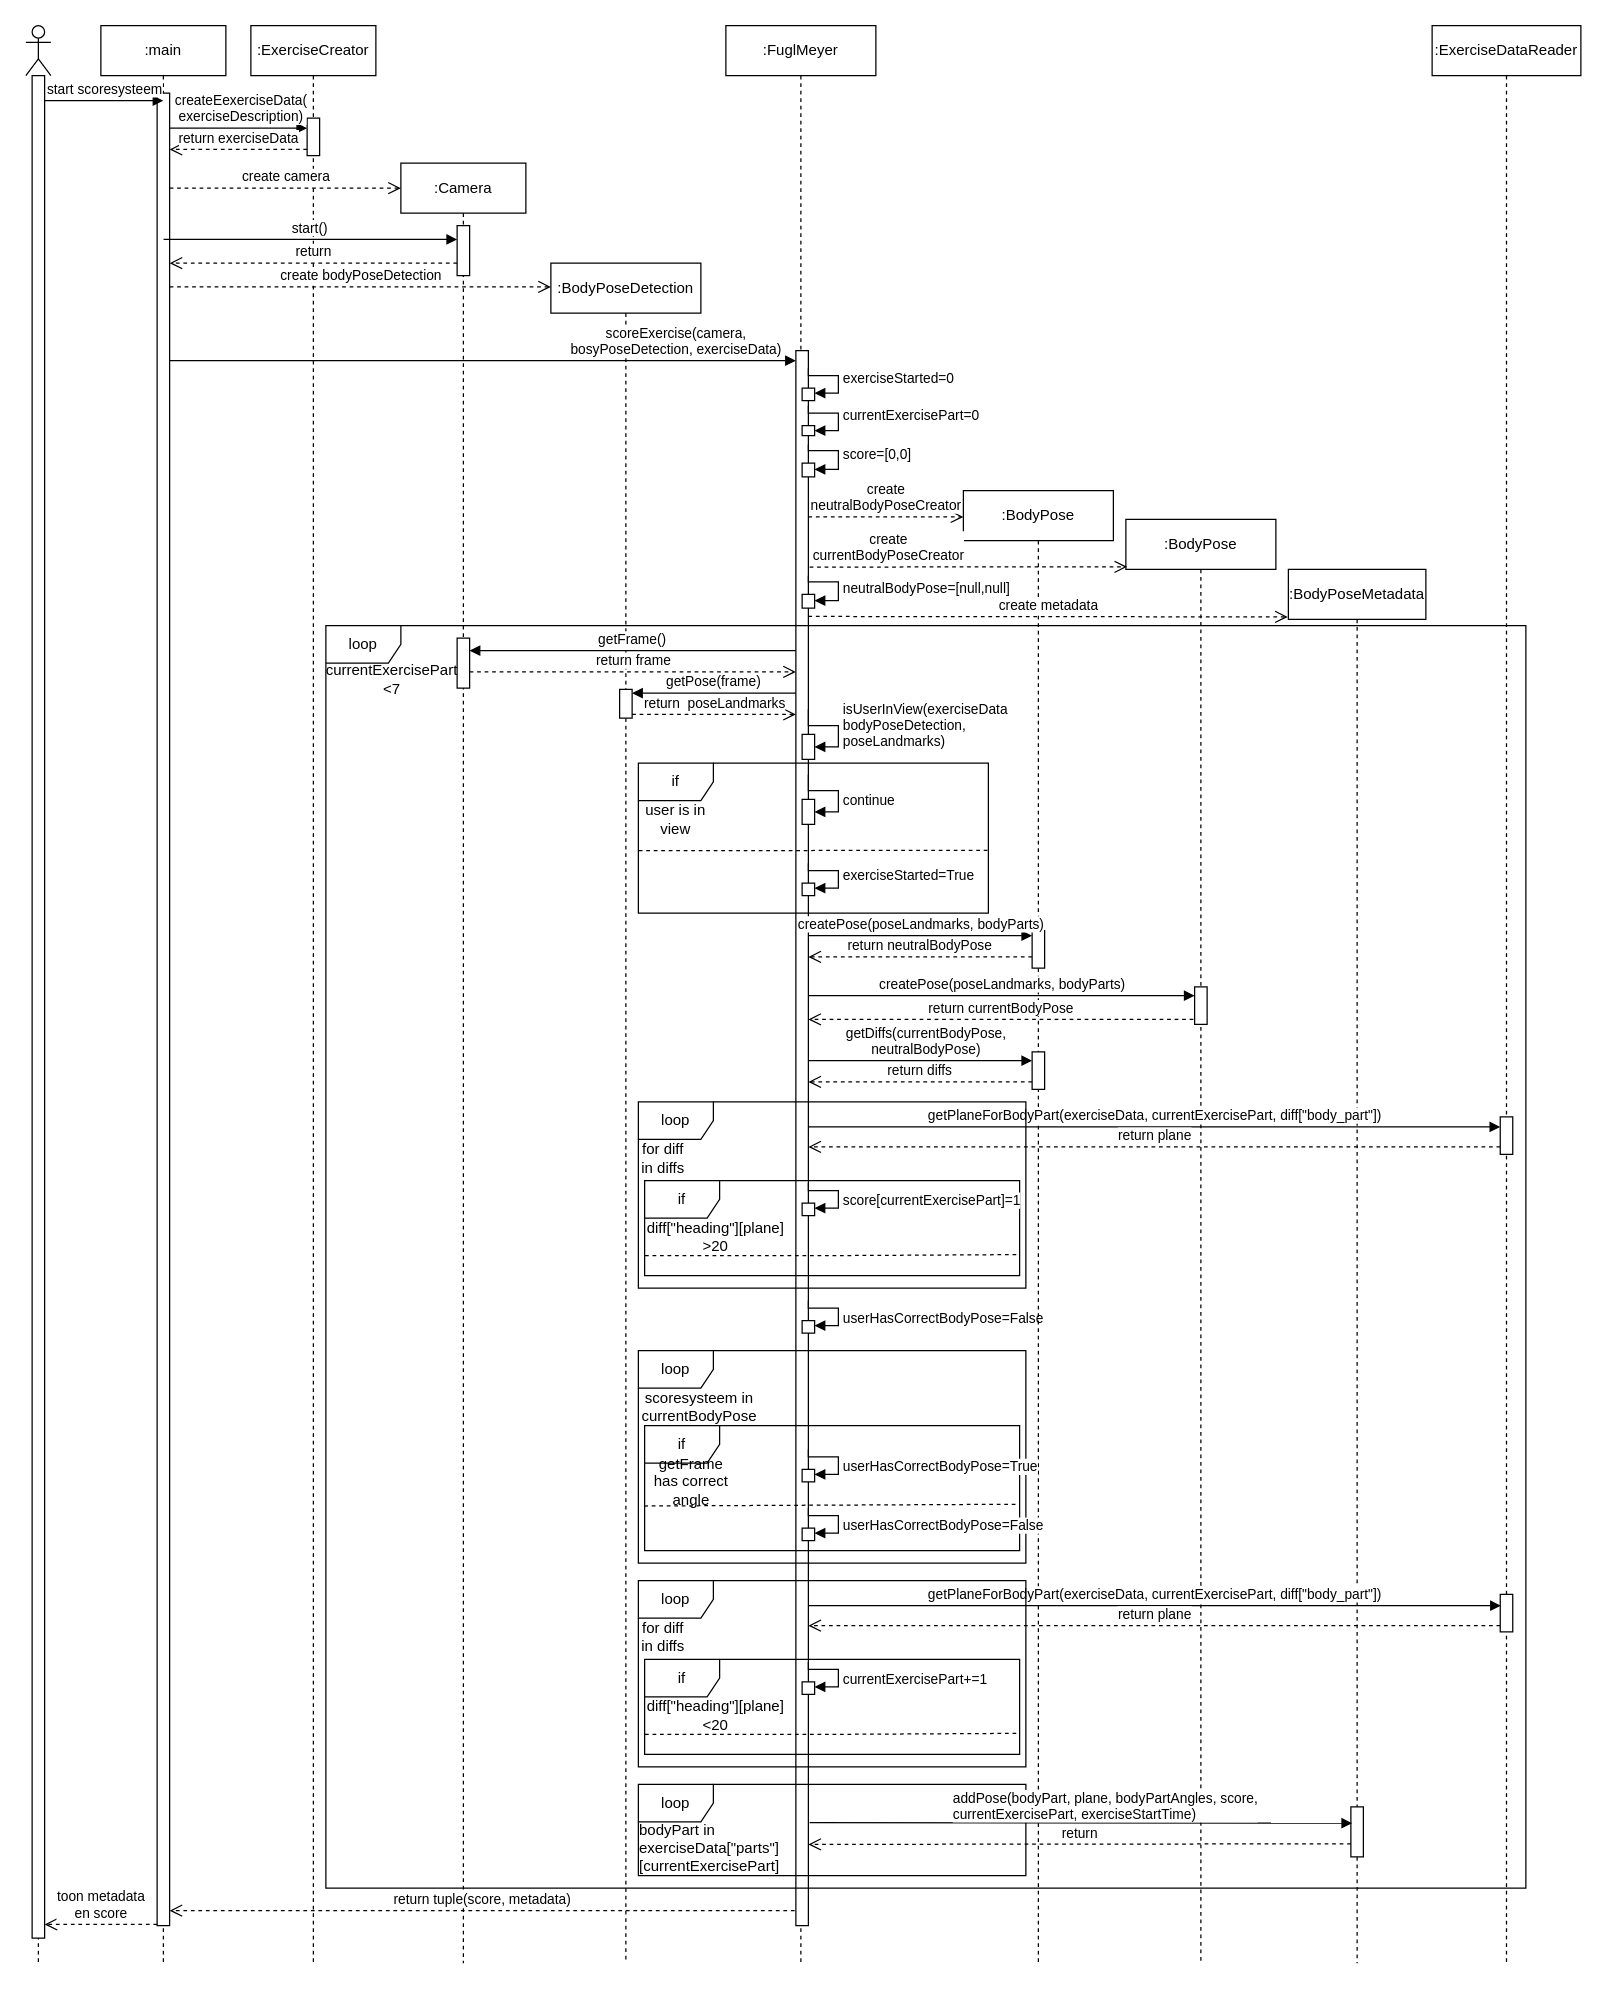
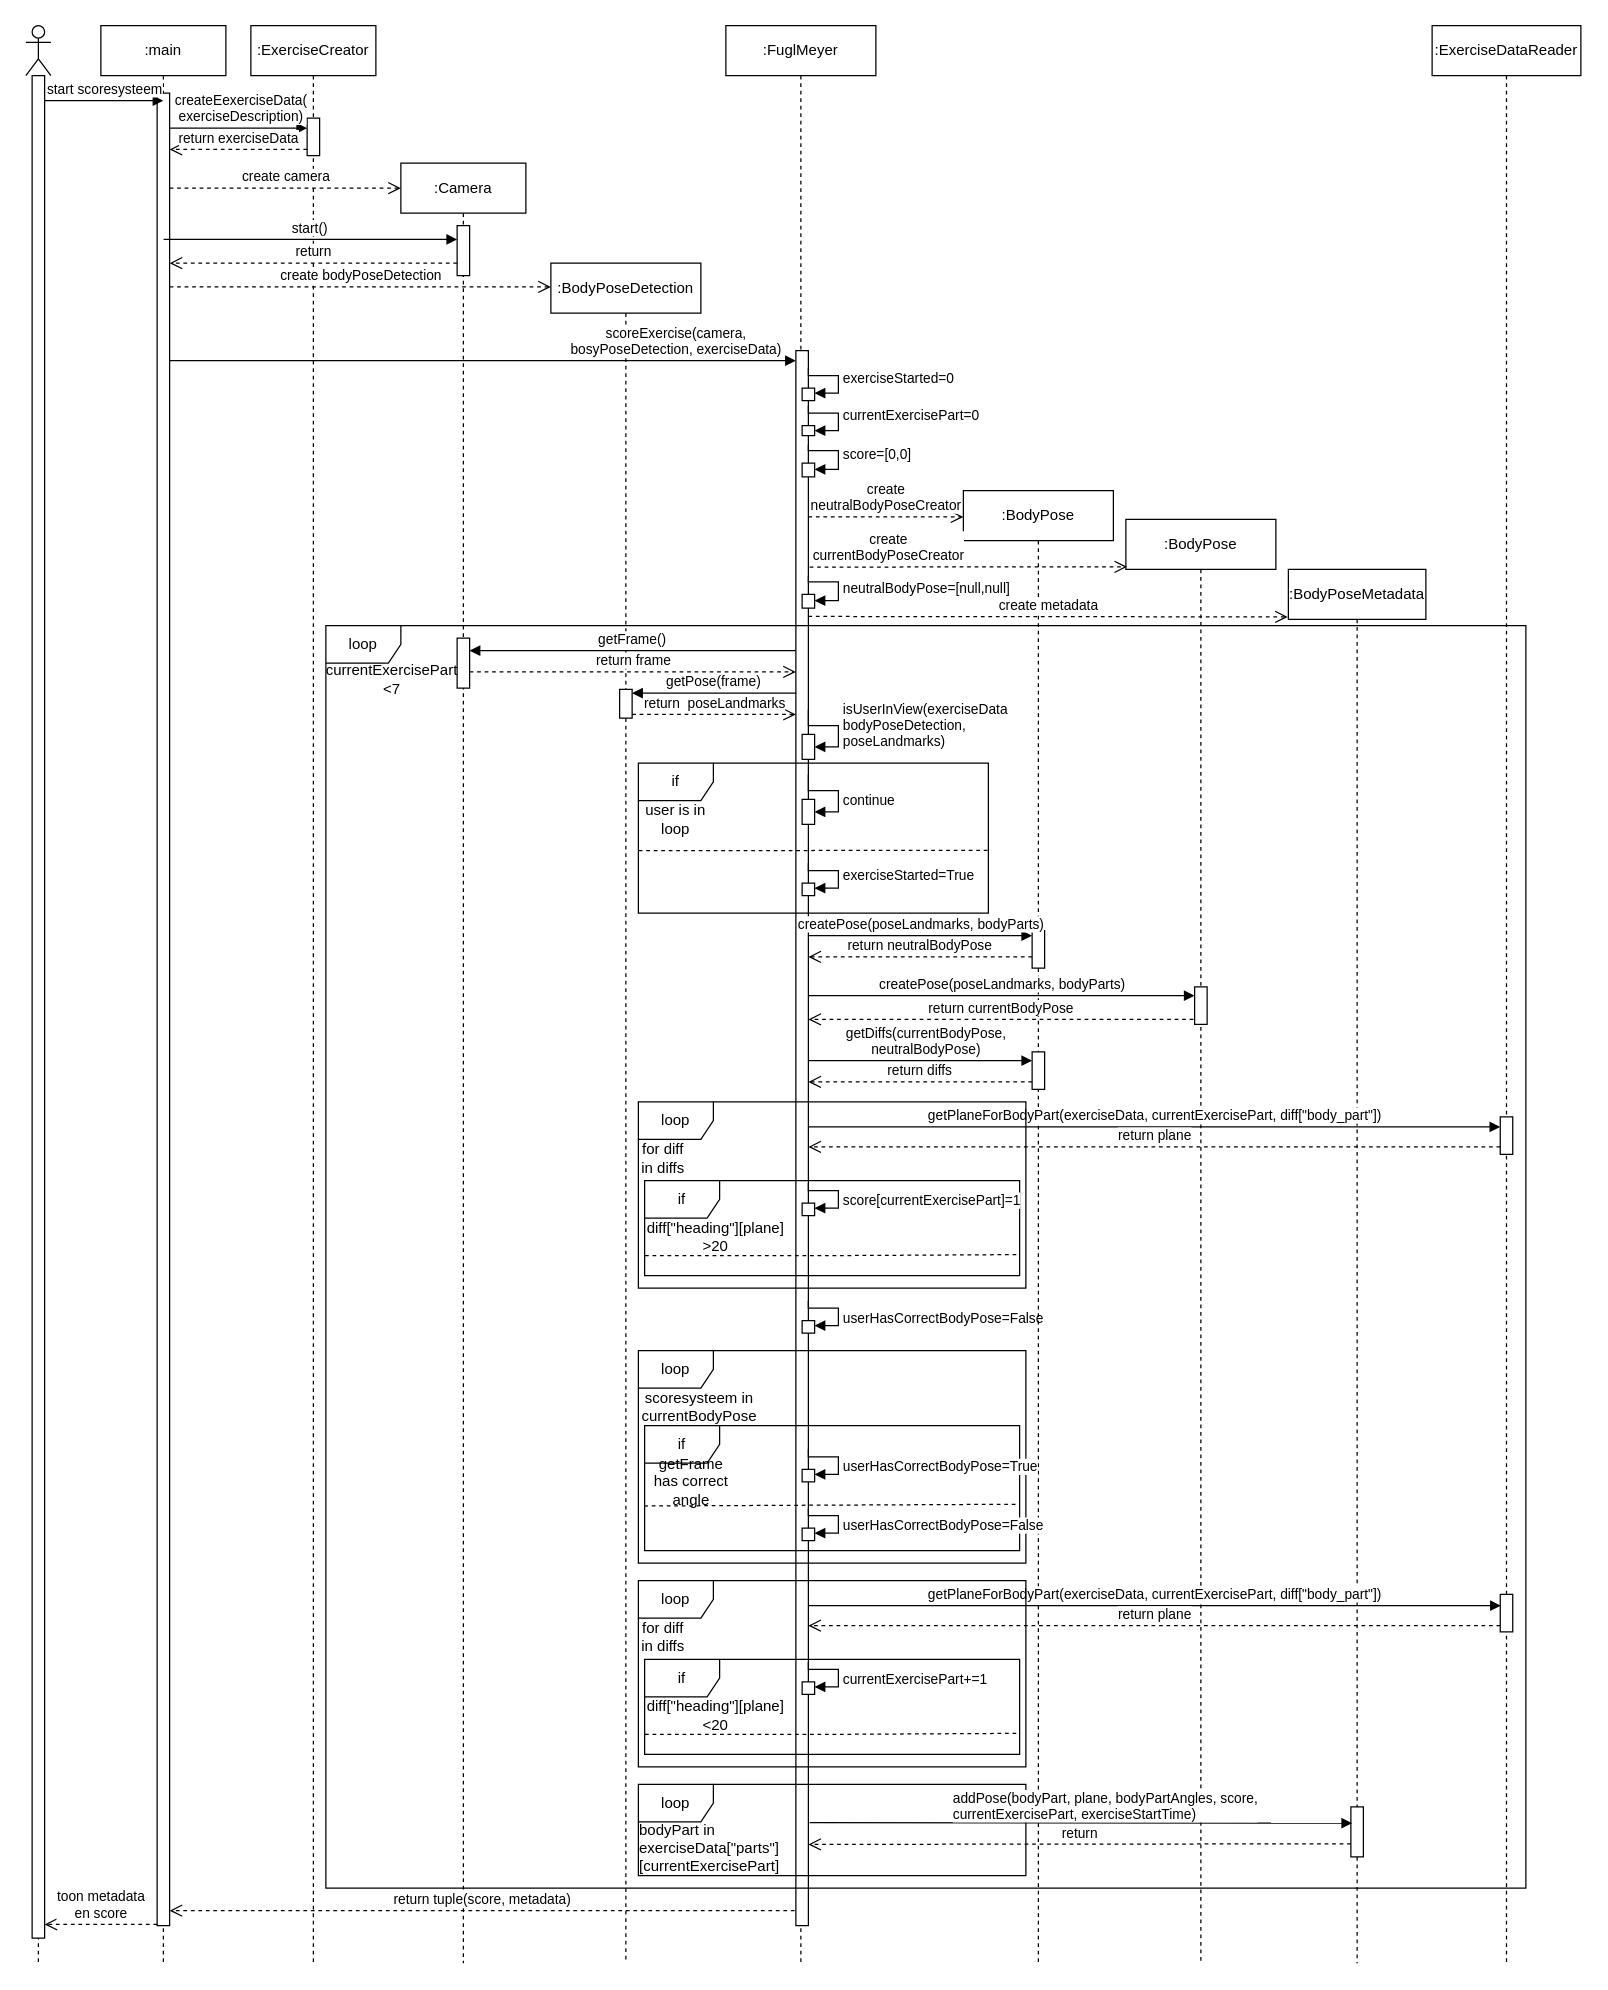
(676, 819) -> (676, 819)
